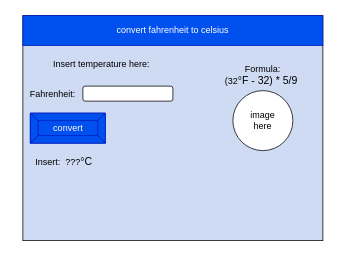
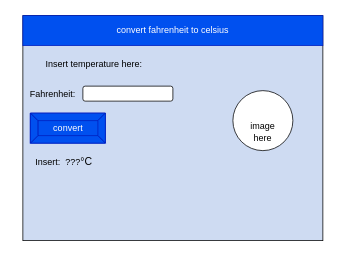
(102, 64) -> (94, 64)
(263, 75) -> none
(263, 120) -> (263, 132)
